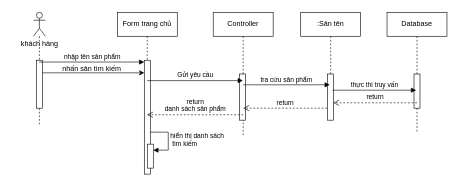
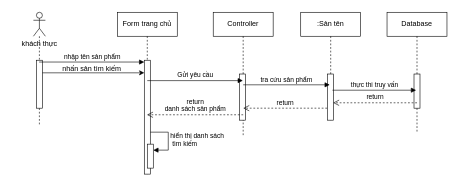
(40, 44) -> (40, 44)
